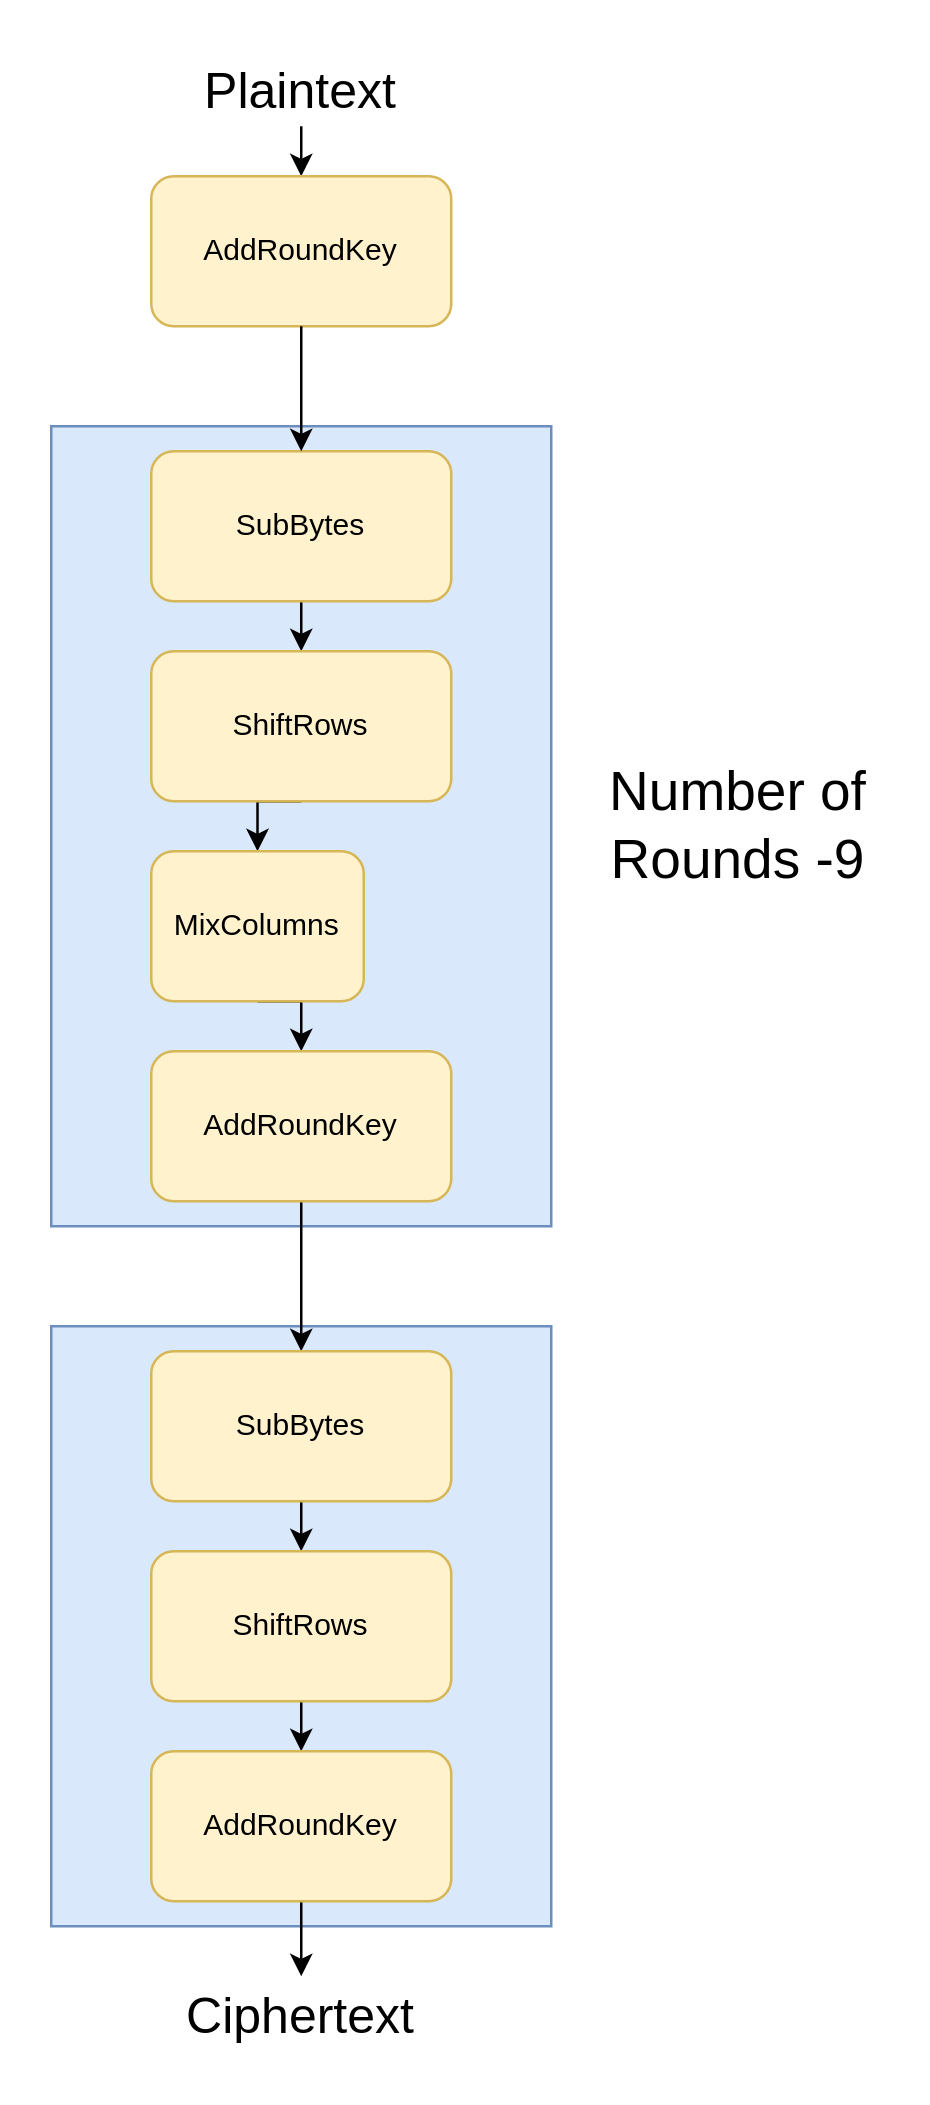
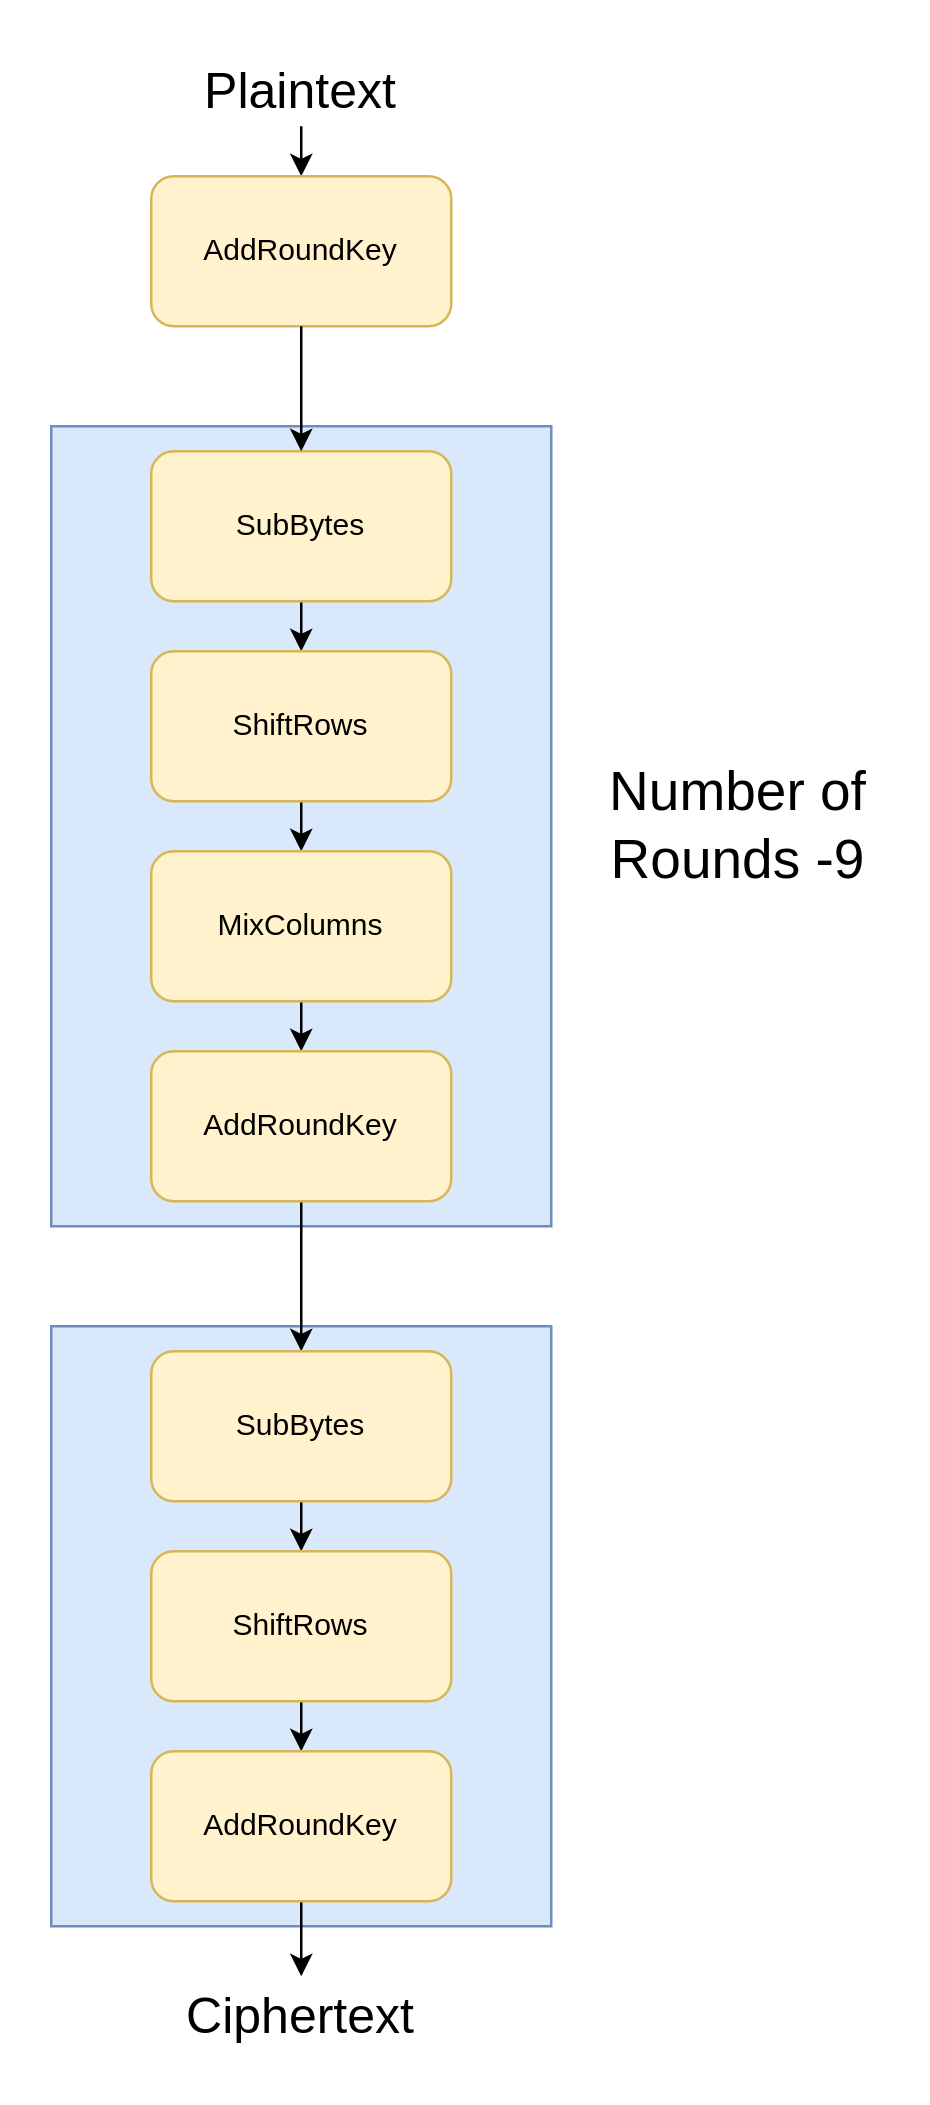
(258, 926) -> (301, 926)
